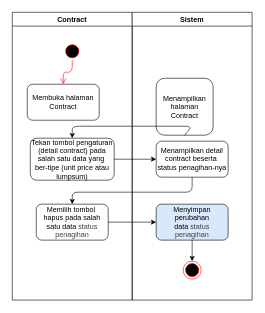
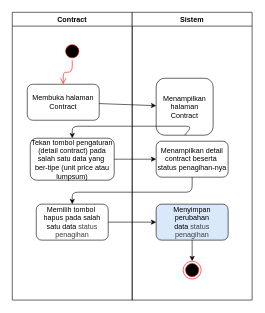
none -> (124, 105)
